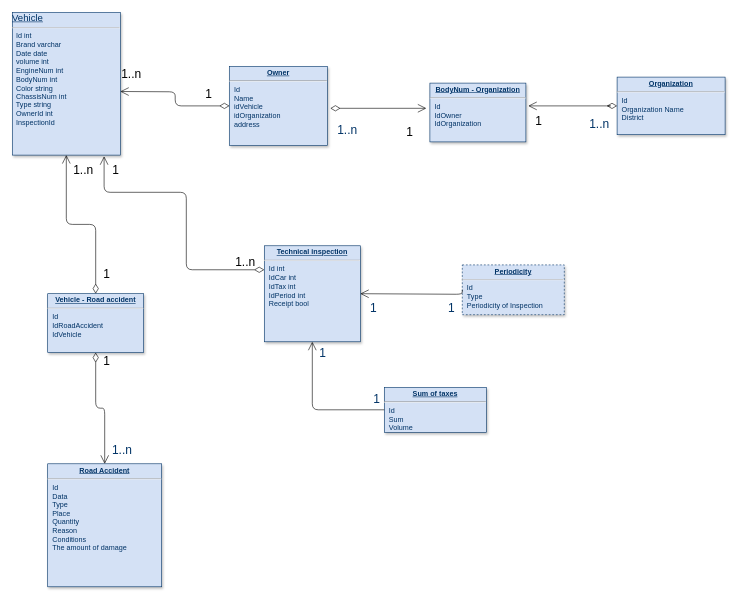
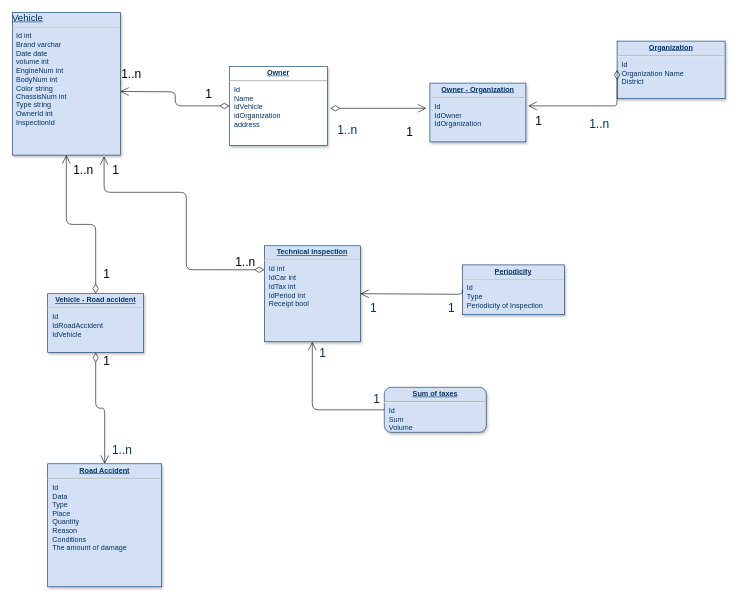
(471, 100) -> (466, 100)
(278, 106) -> (278, 106)
(671, 106) -> (671, 70)
(513, 290) -> (513, 290)
(435, 410) -> (435, 410)
